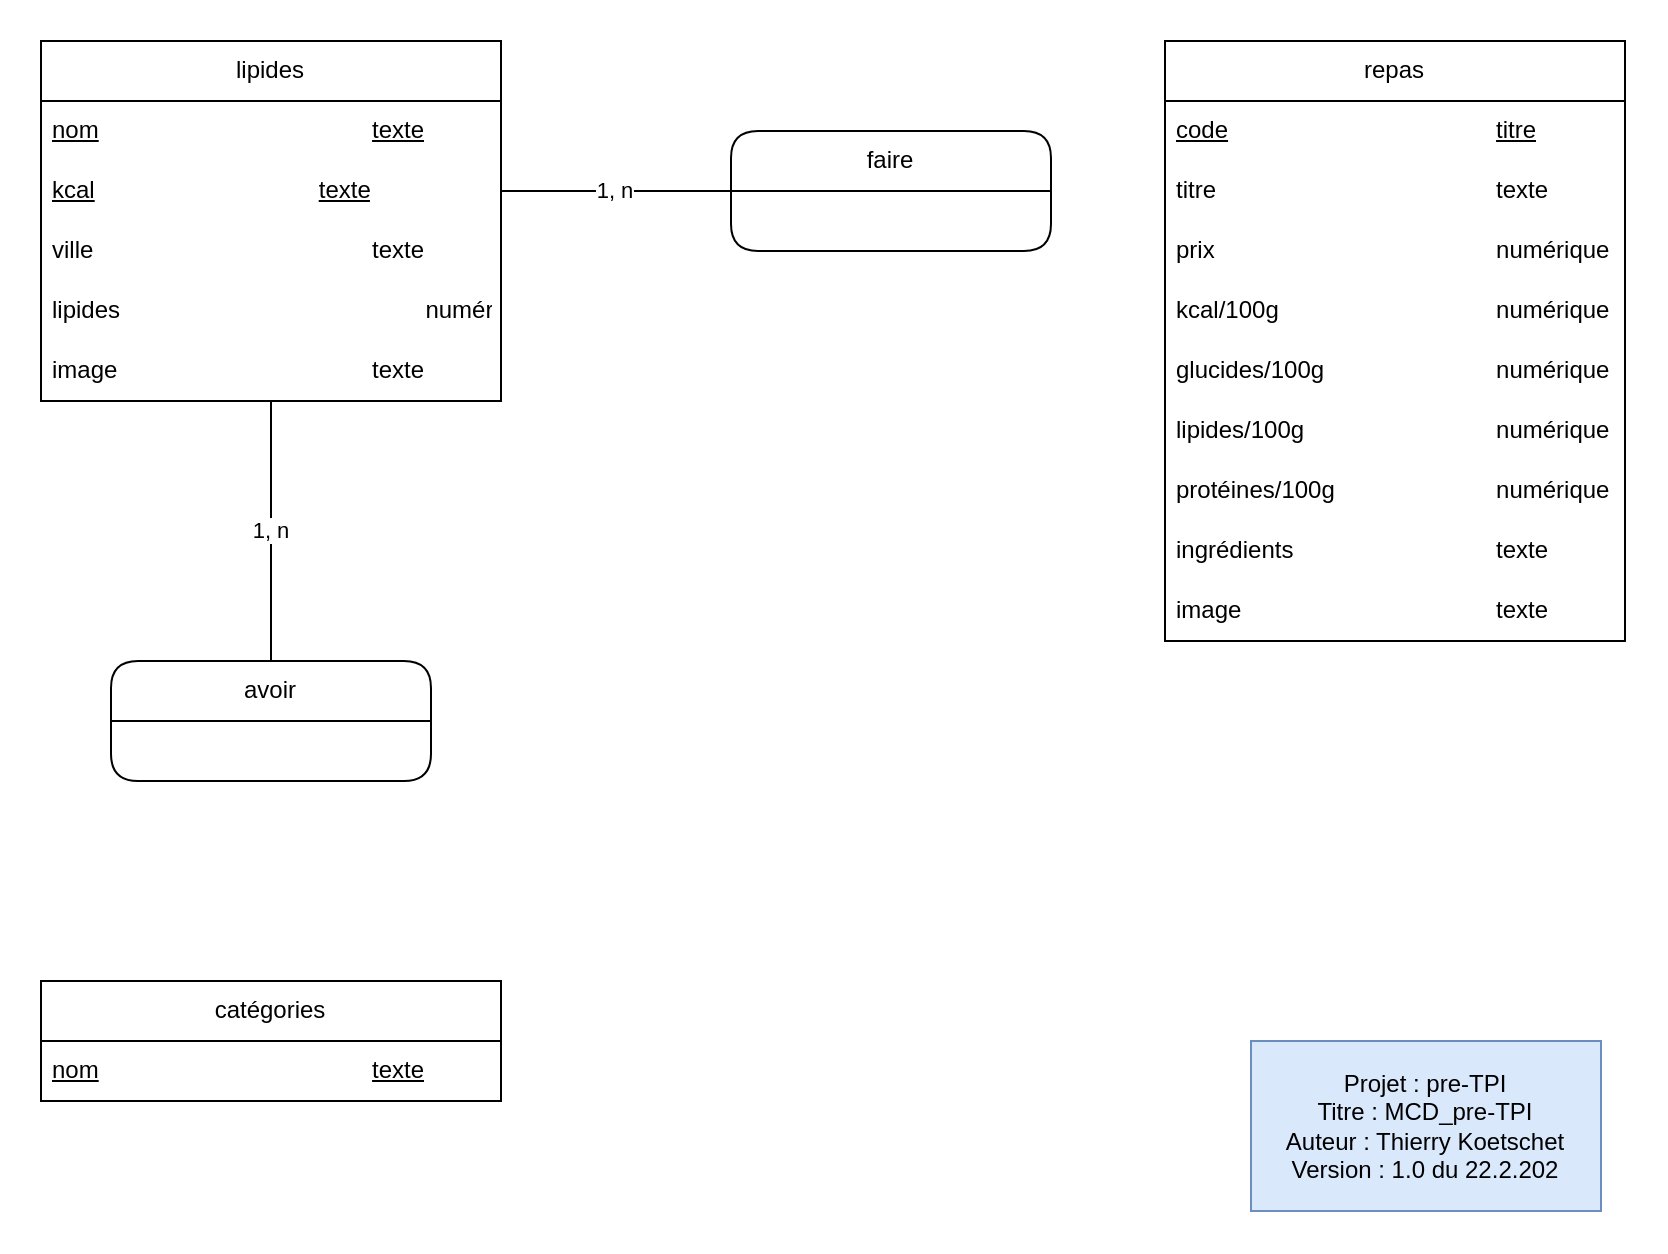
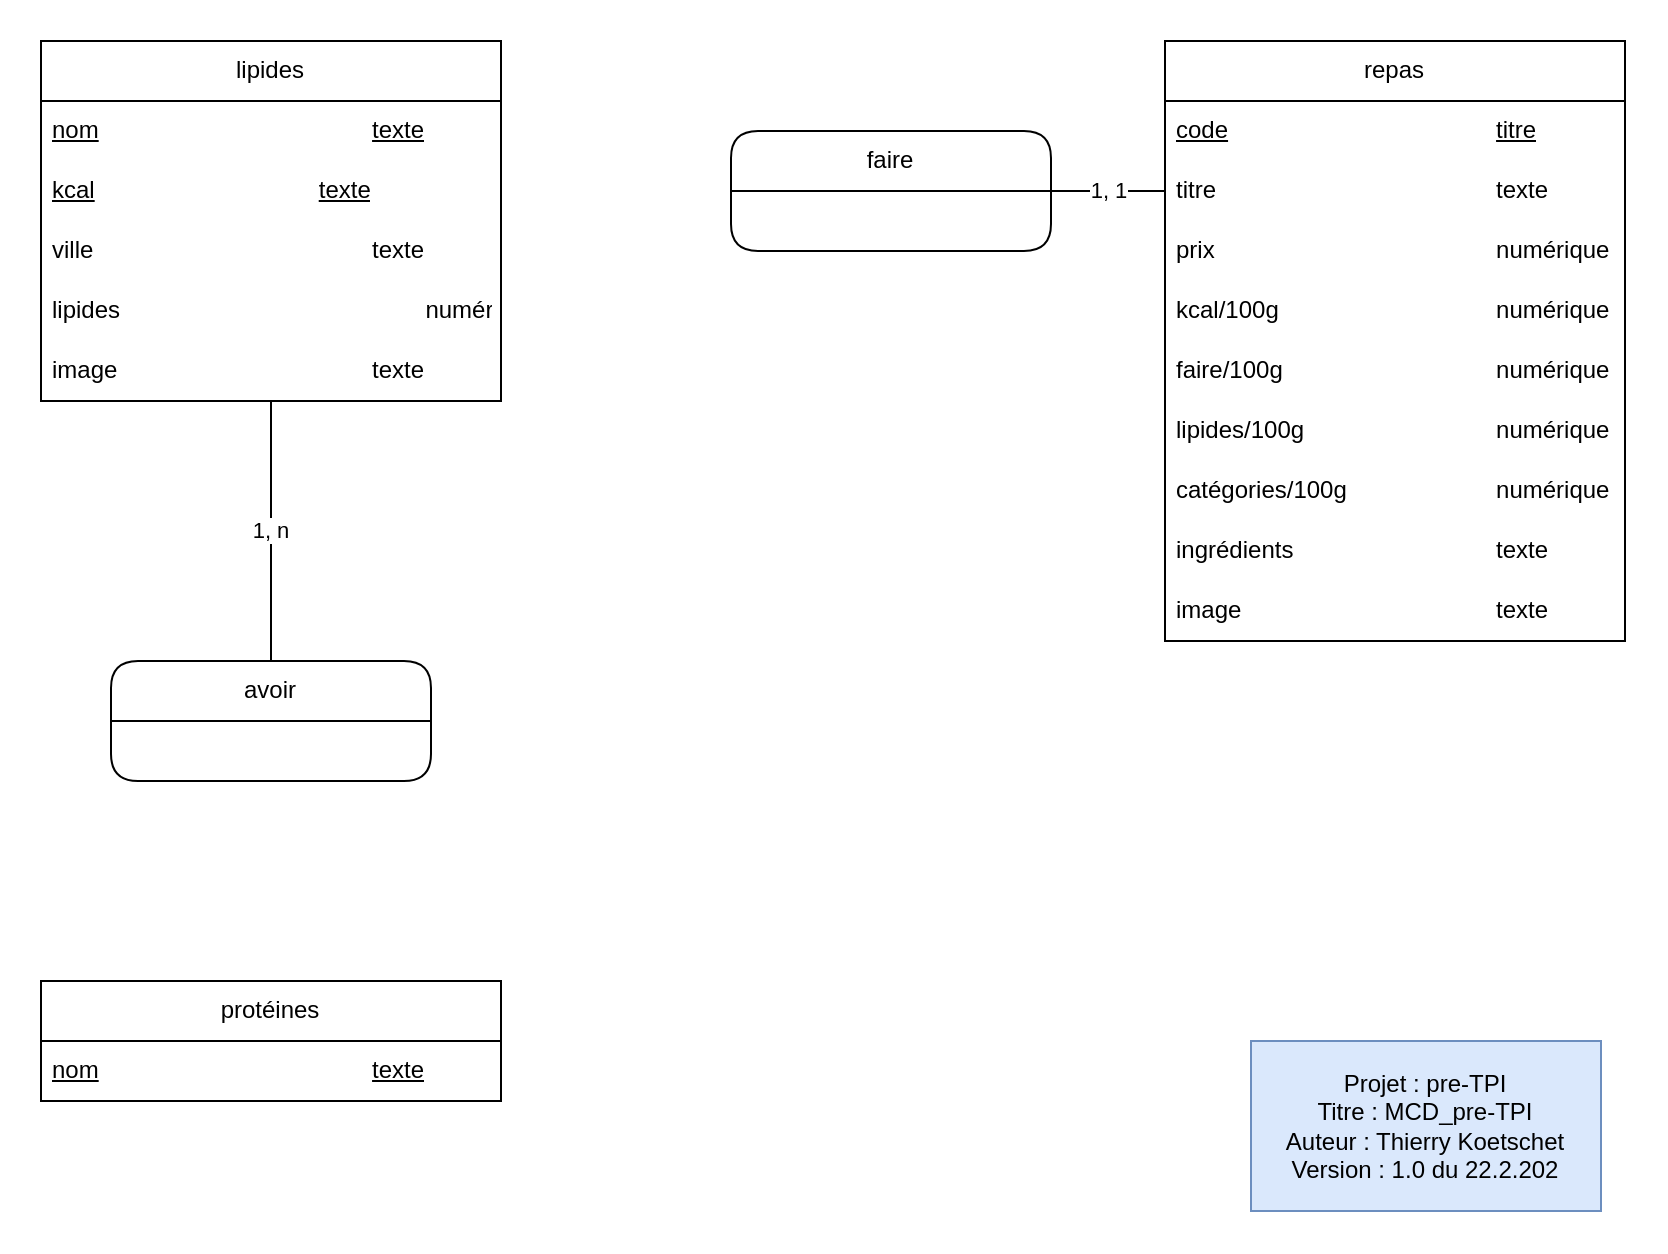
(675, 191) -> none
none -> (1076, 191)
(1342, 371) -> (1325, 371)
(1345, 491) -> (1352, 491)
(271, 1011) -> (271, 1011)
